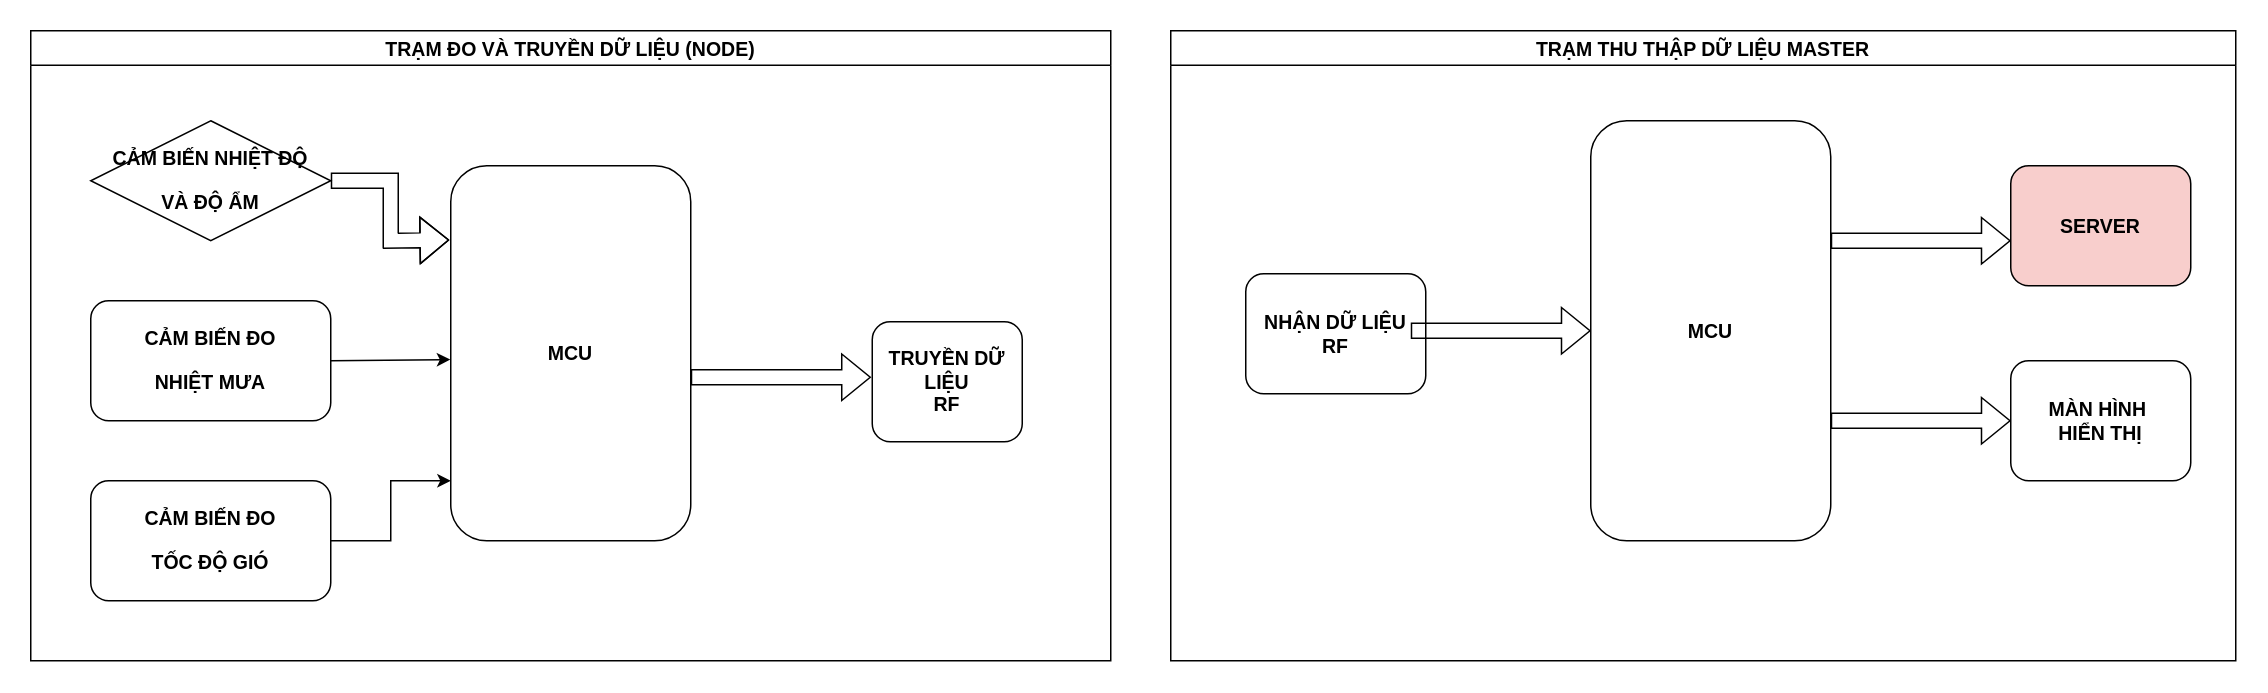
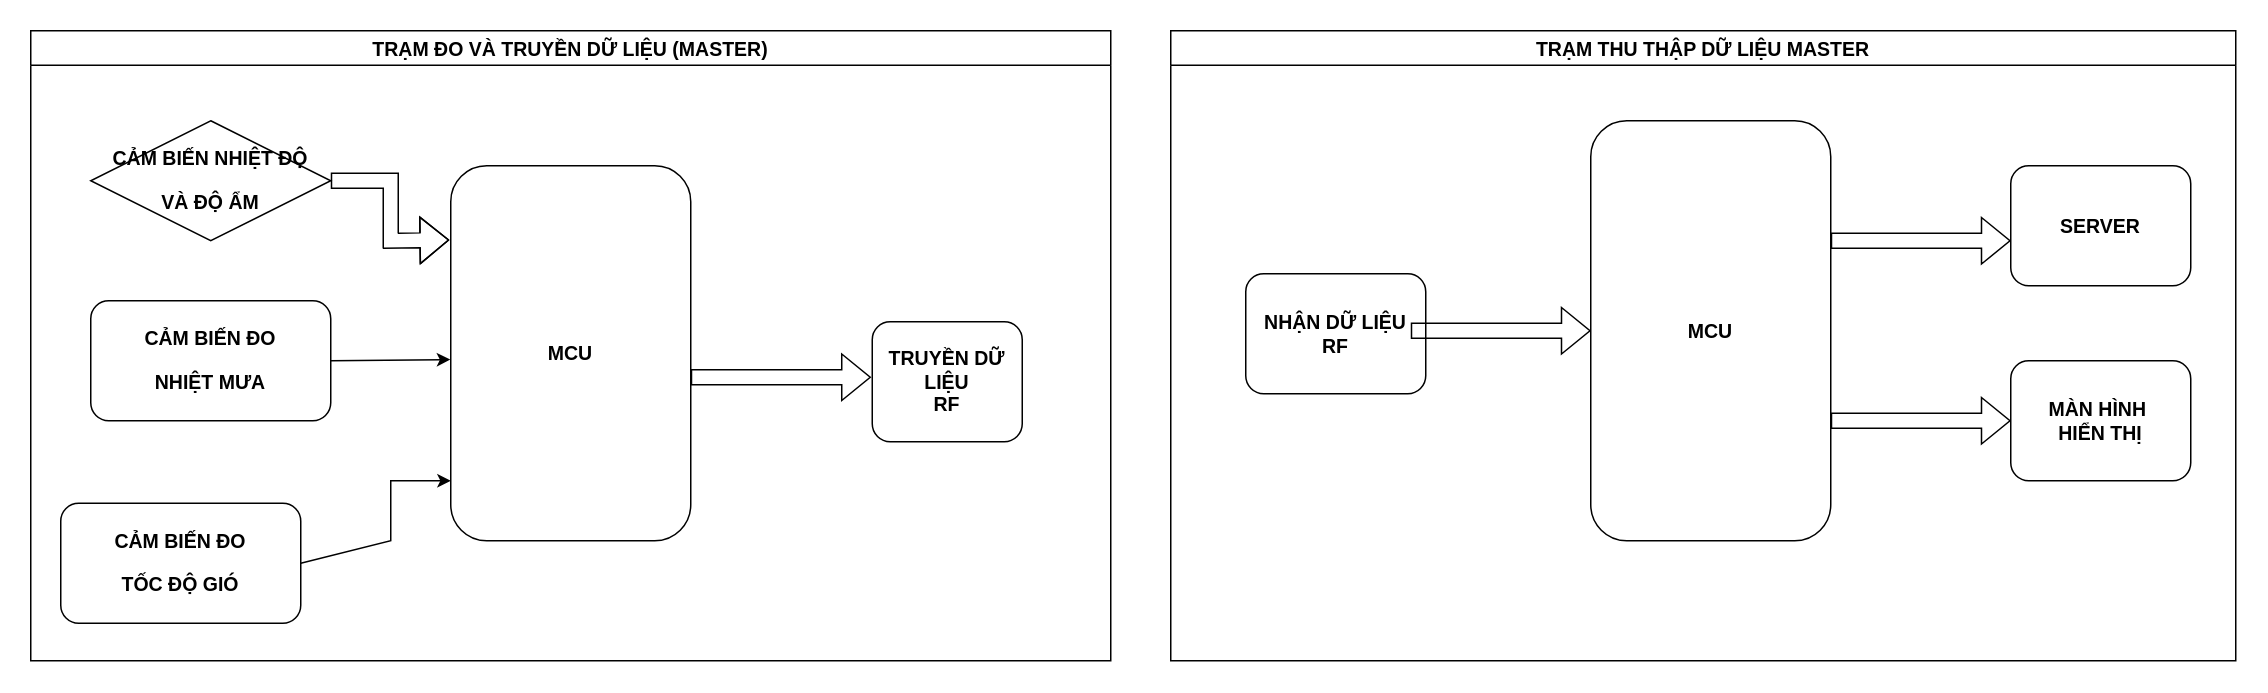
(571, 49) -> (571, 49)
(2101, 226) -> (2101, 226)
(211, 541) -> (181, 563)
